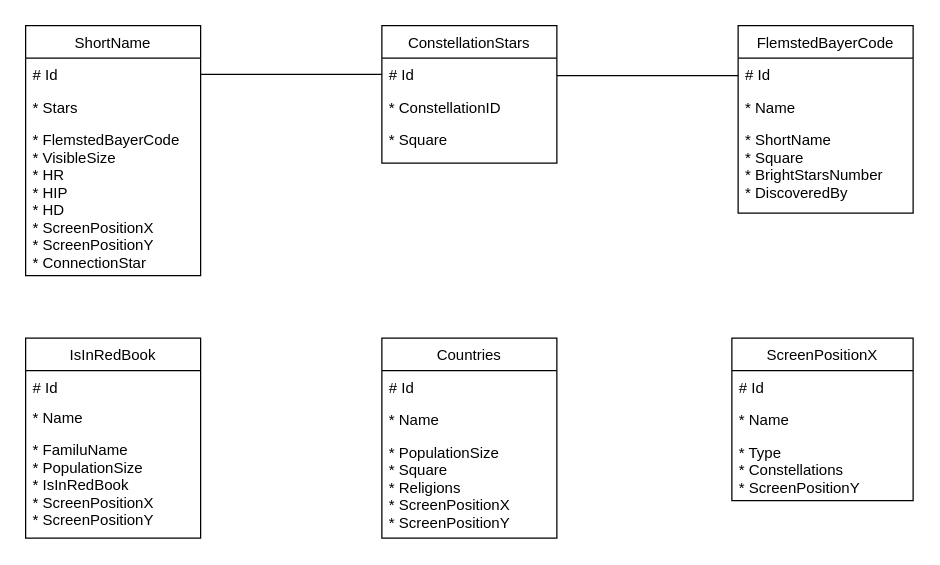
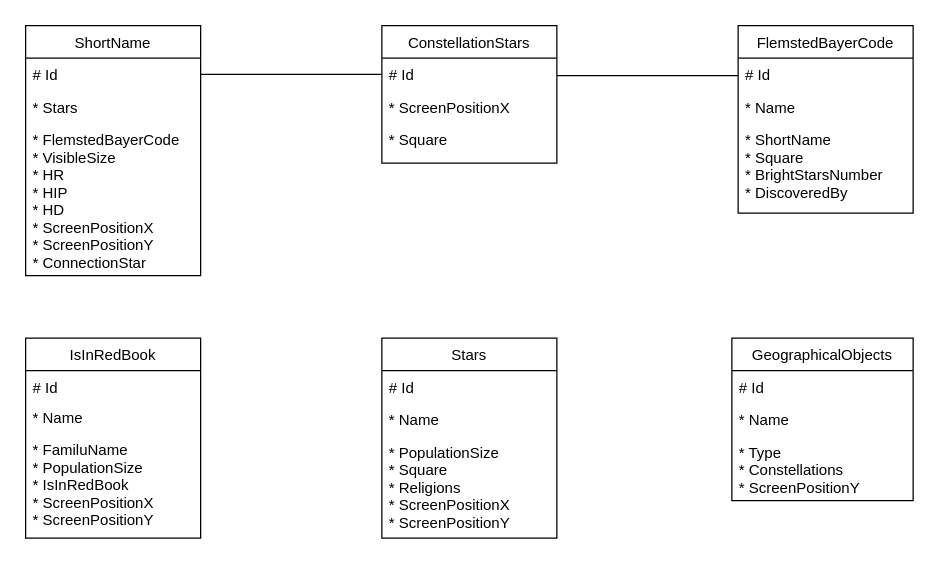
(452, 108) -> (454, 108)
(469, 355) -> (469, 355)
(822, 355) -> (822, 355)
